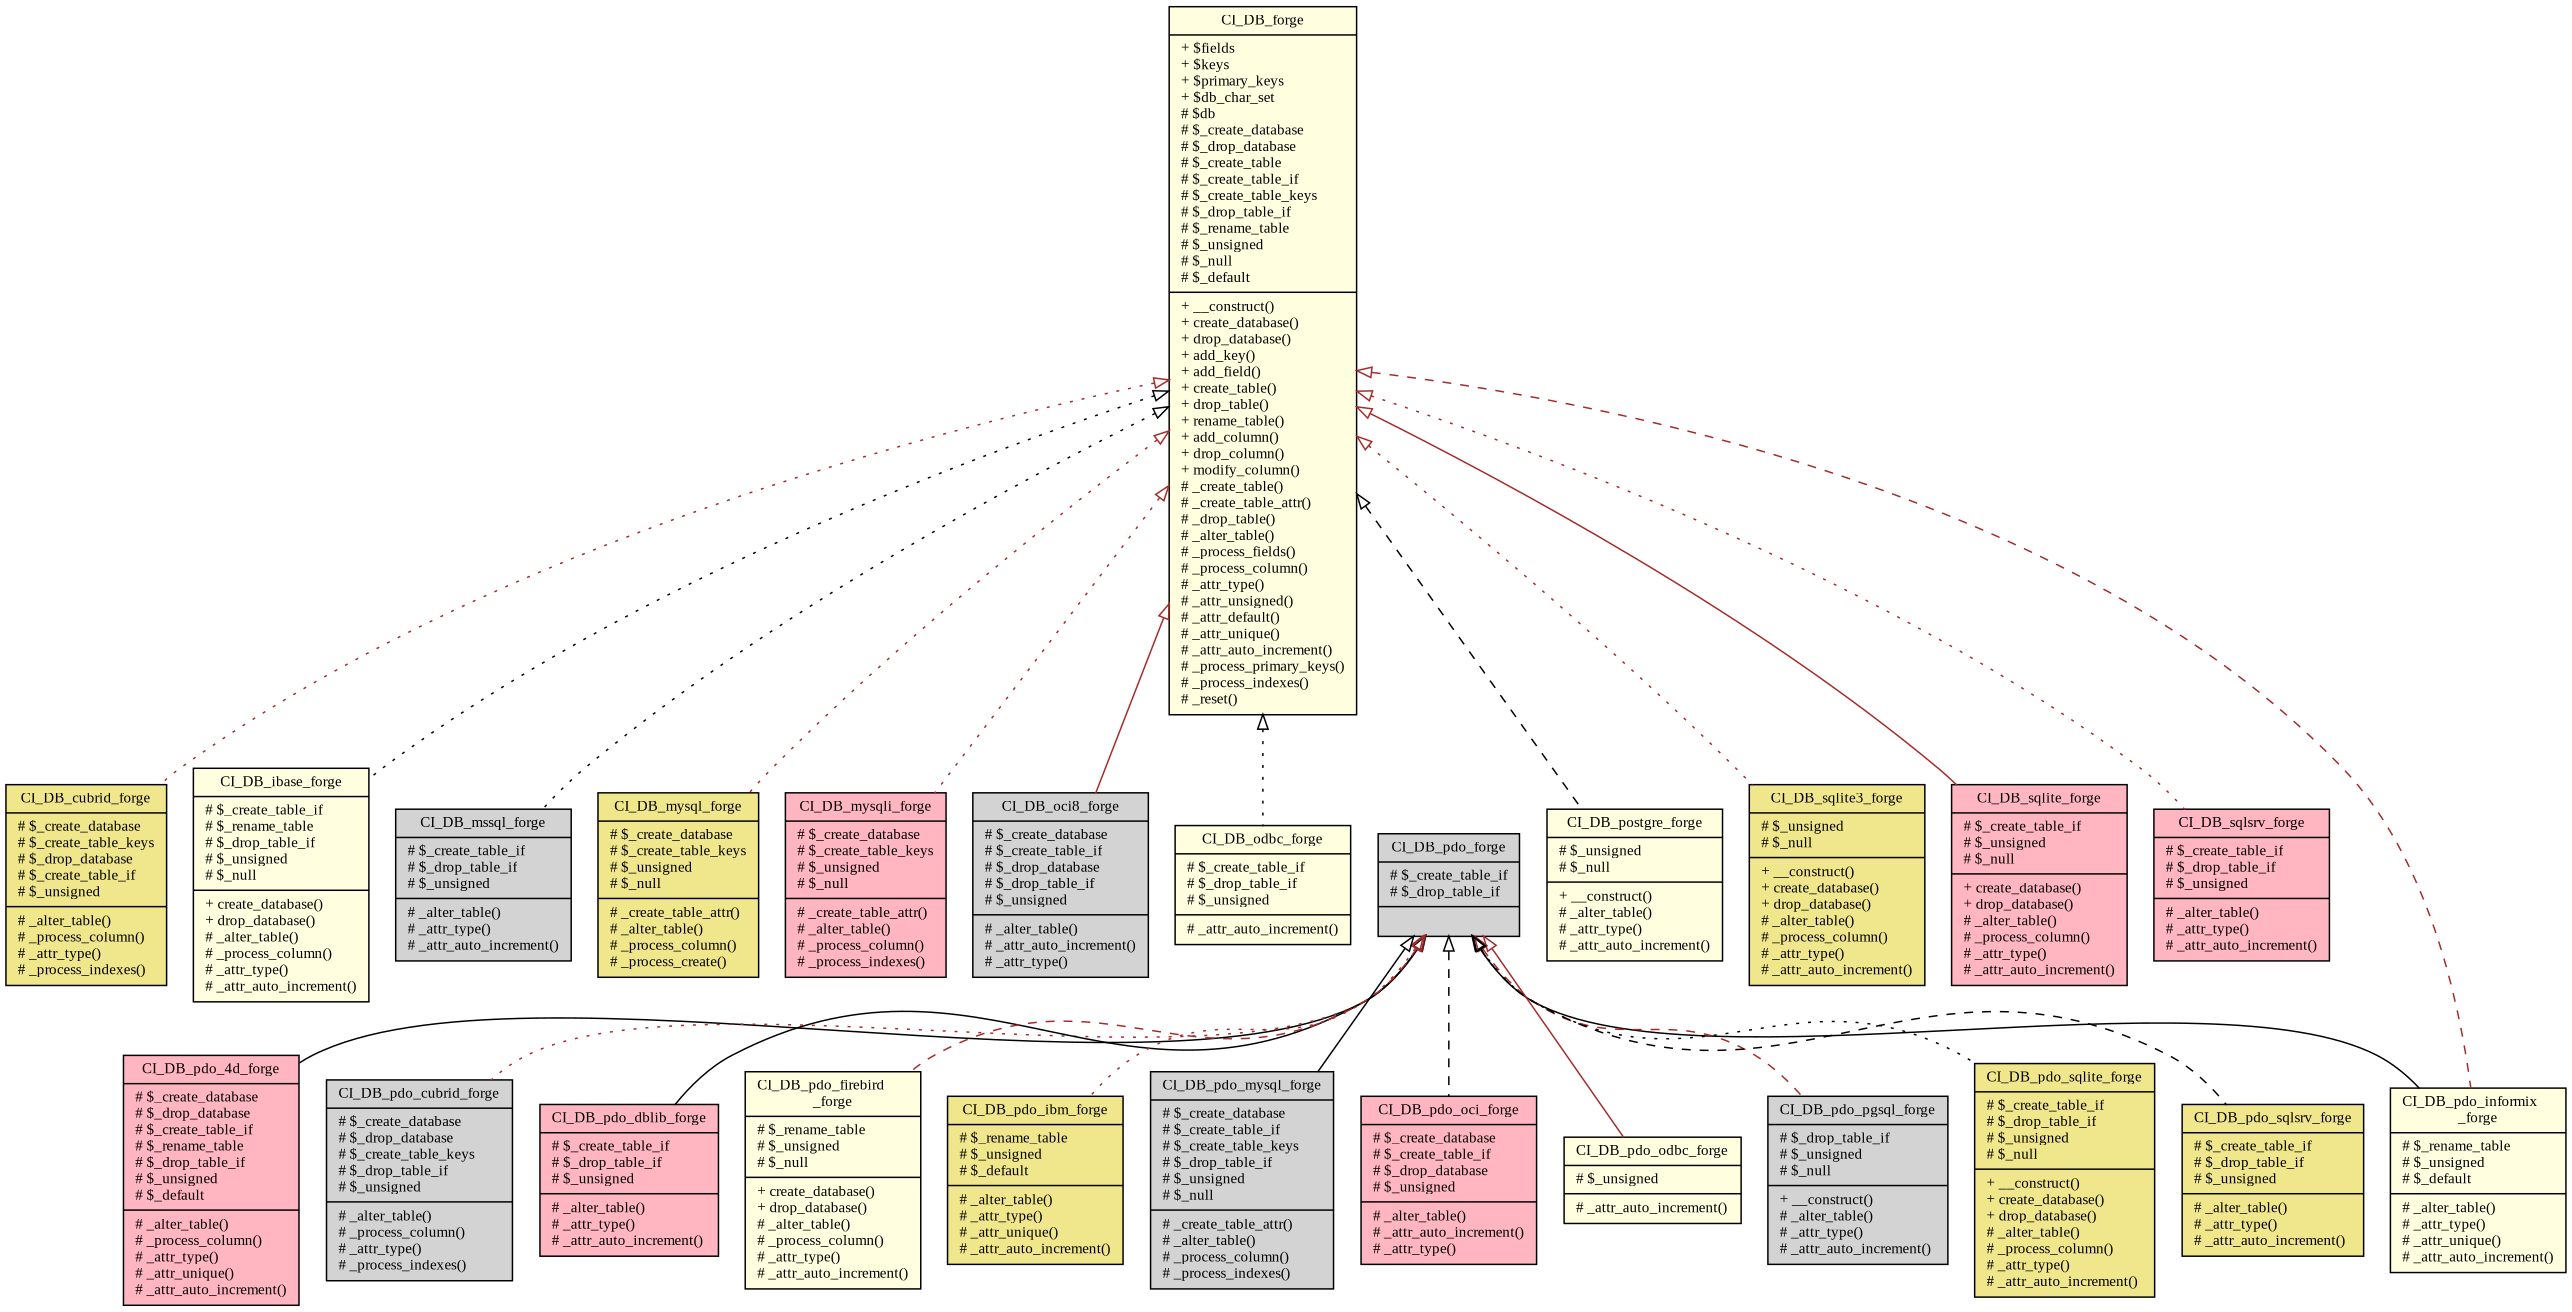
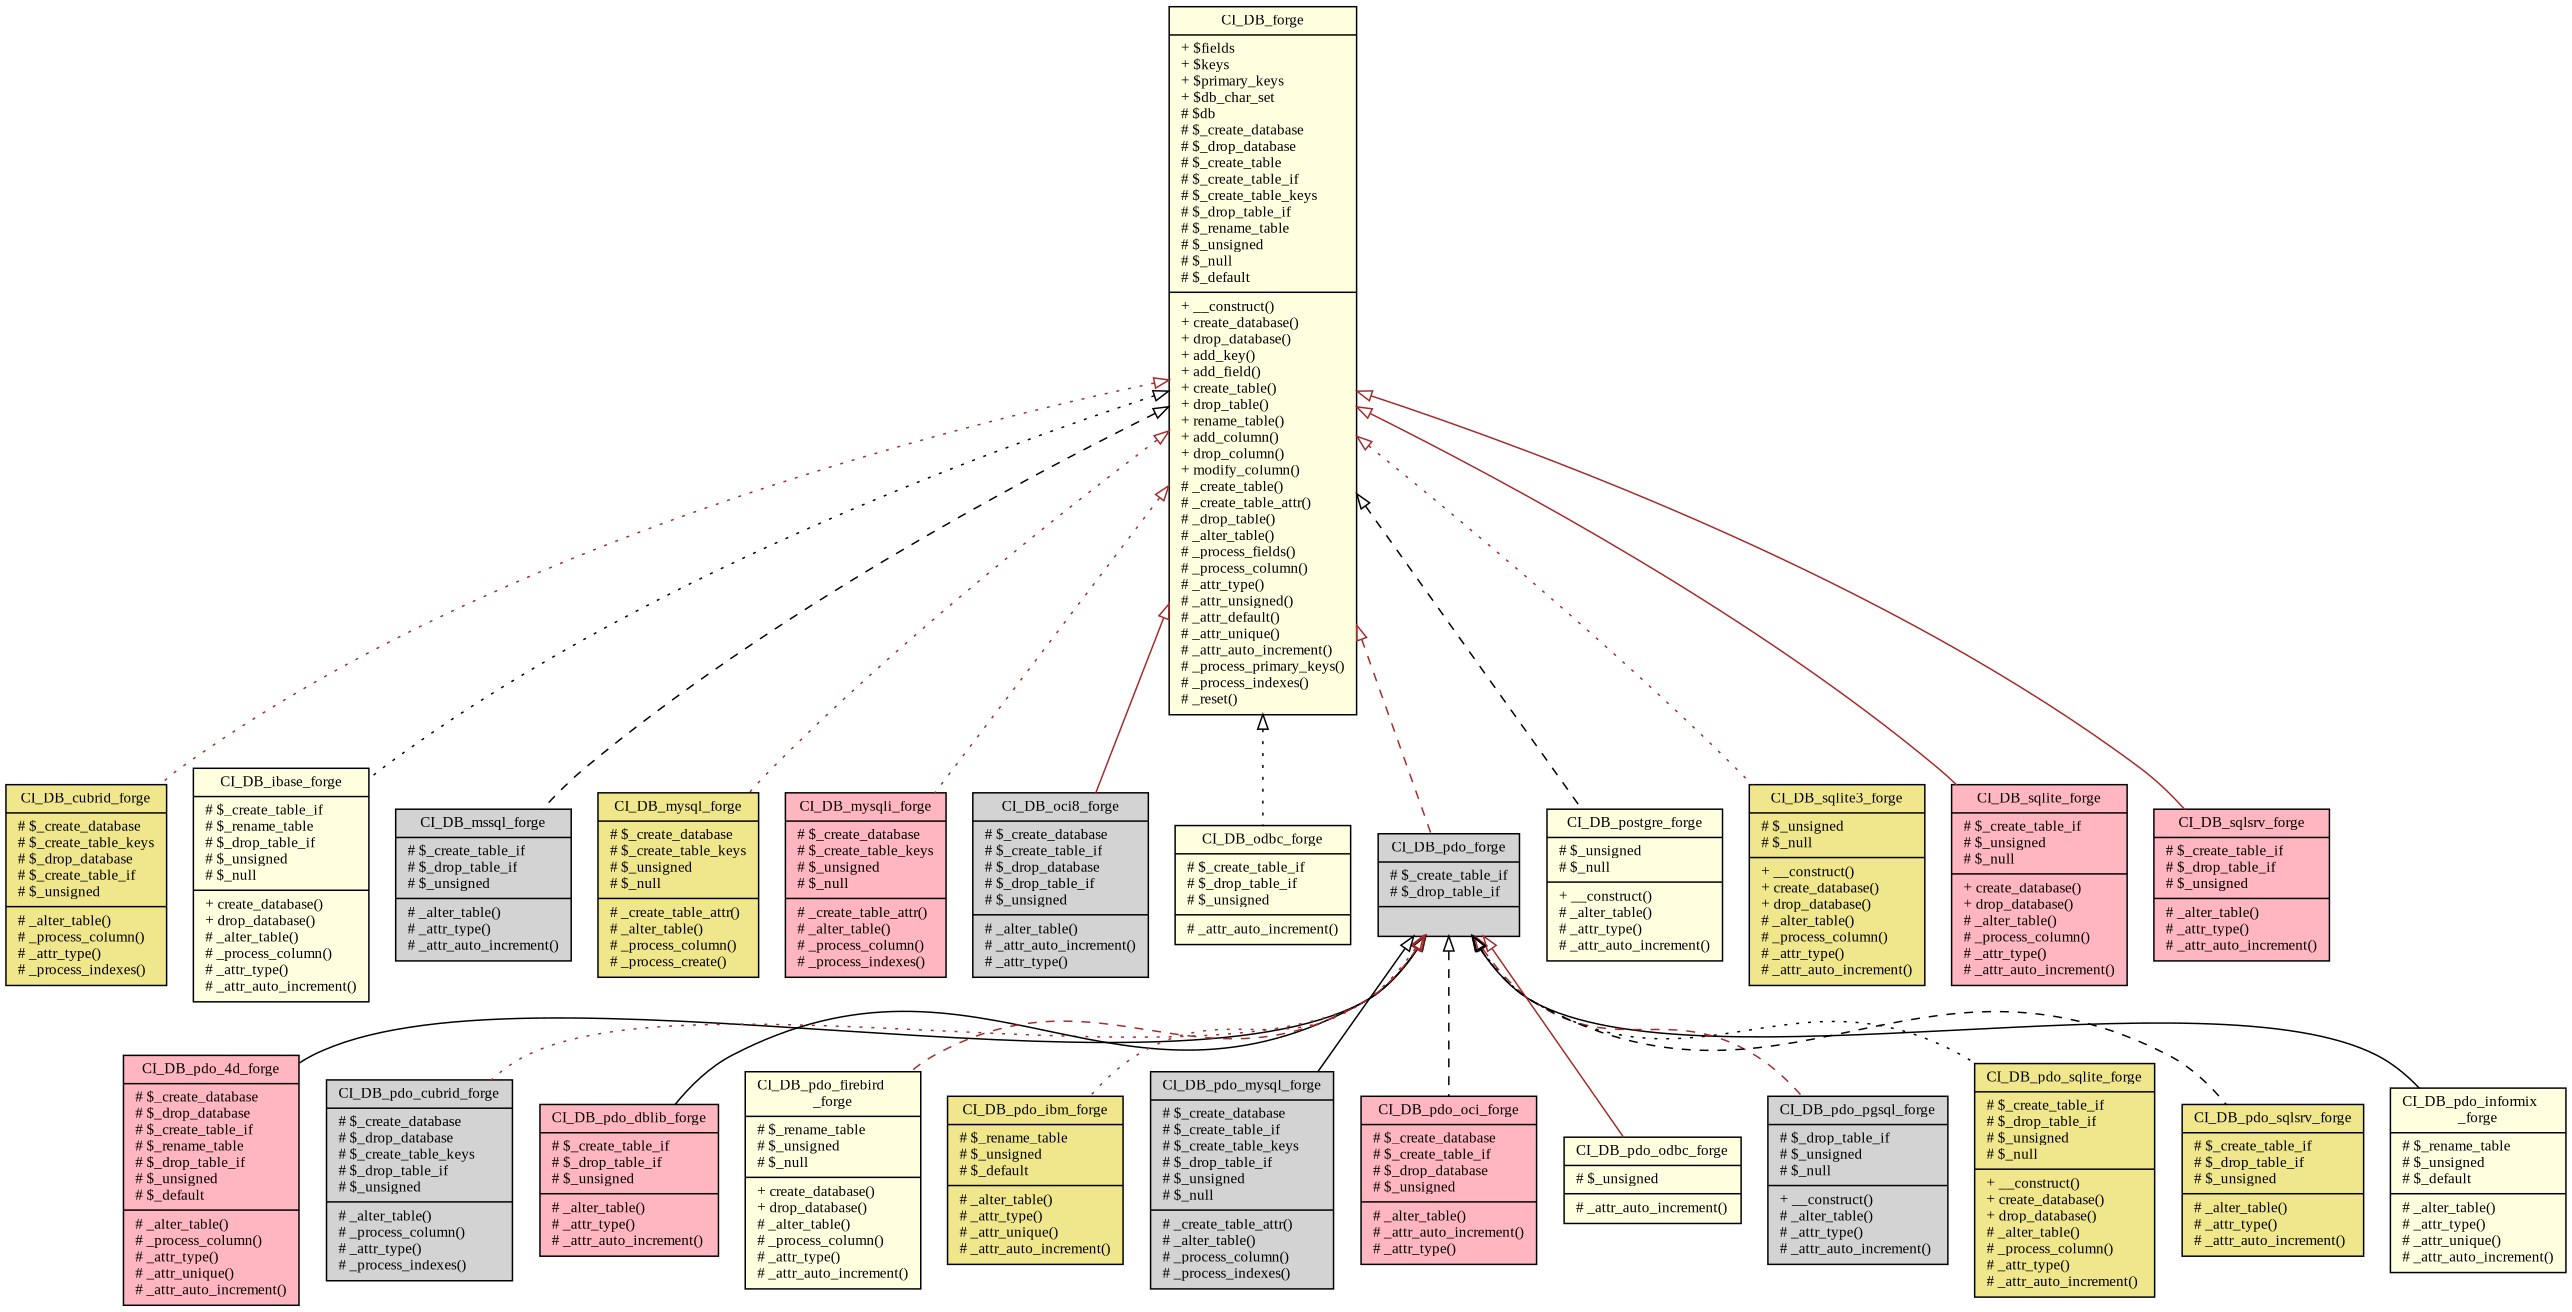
(2051, 564) -> (1396, 737)
(1797, 567) -> (1797, 567)
(835, 591) -> (835, 591)
